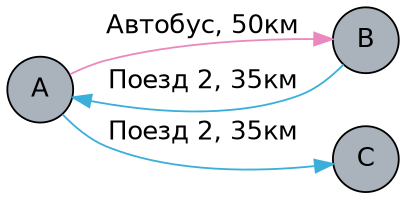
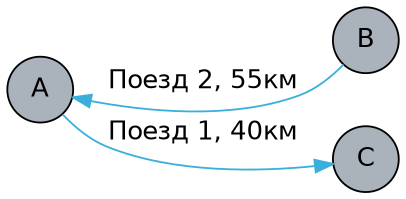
(190, 45) -> none
(203, 81) -> (203, 81)
(203, 133) -> (203, 133)
